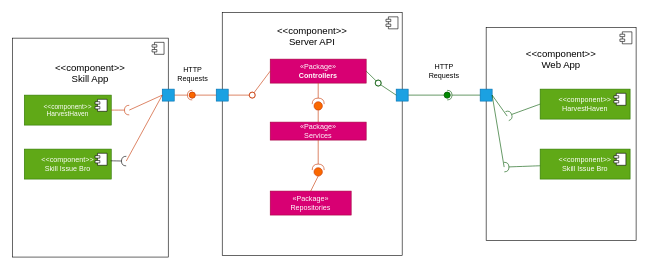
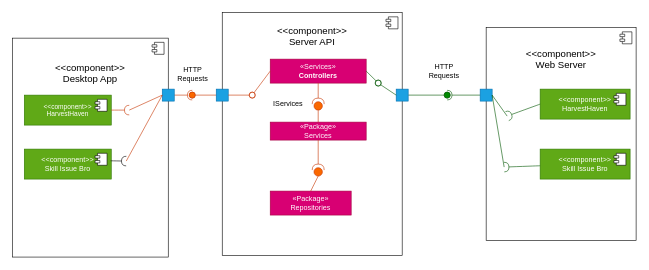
(318, 71) -> (318, 71)
none -> (288, 104)
(561, 134) -> (561, 134)
(90, 148) -> (90, 148)
